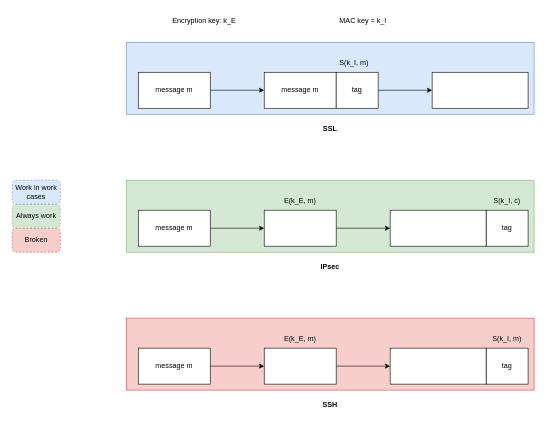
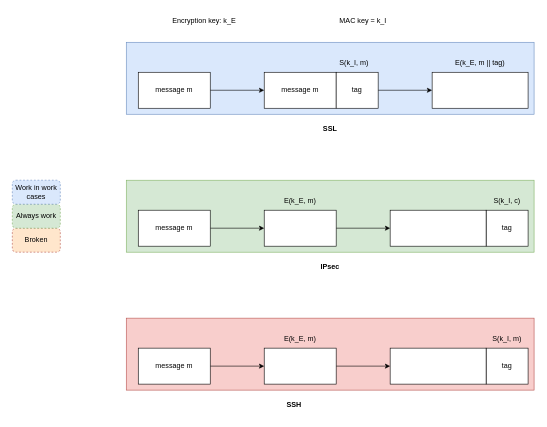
none -> (480, 63)
(36, 240) -> (36, 240)
(330, 405) -> (294, 405)
